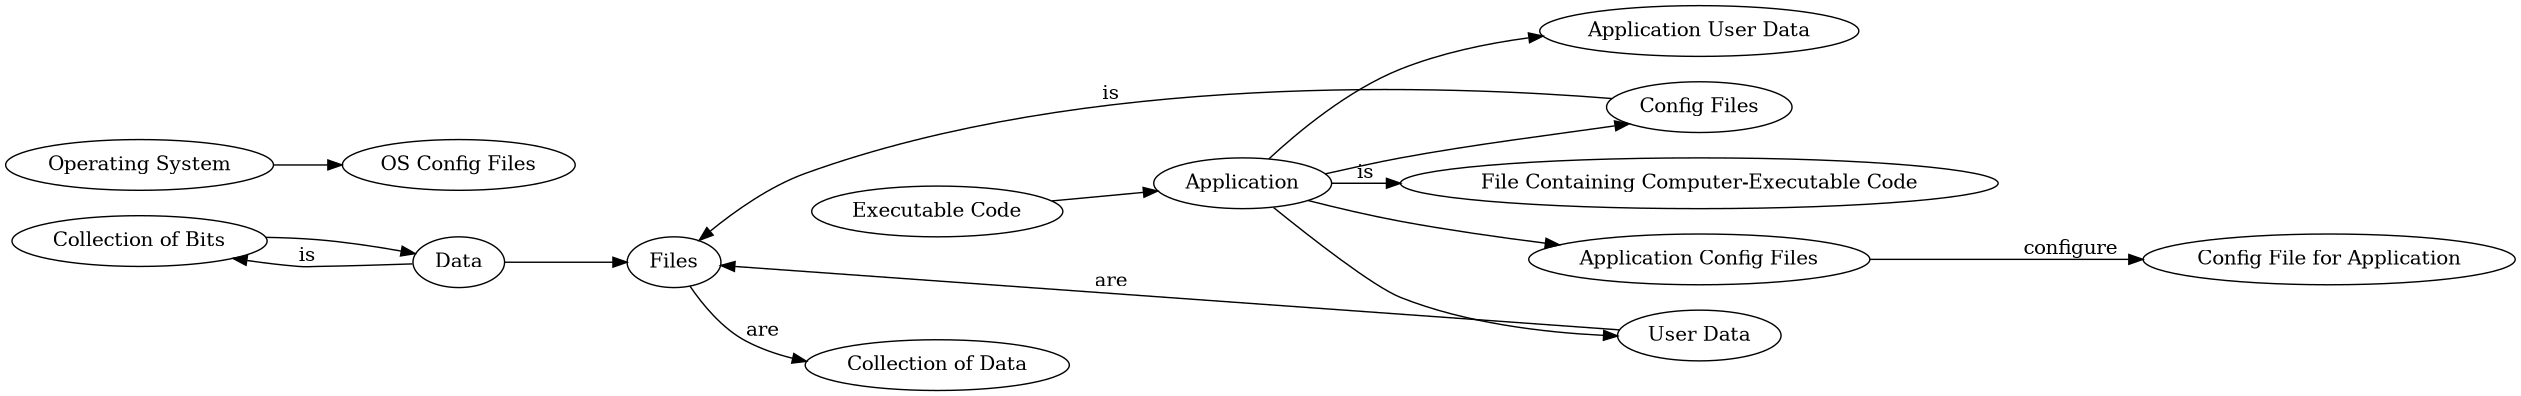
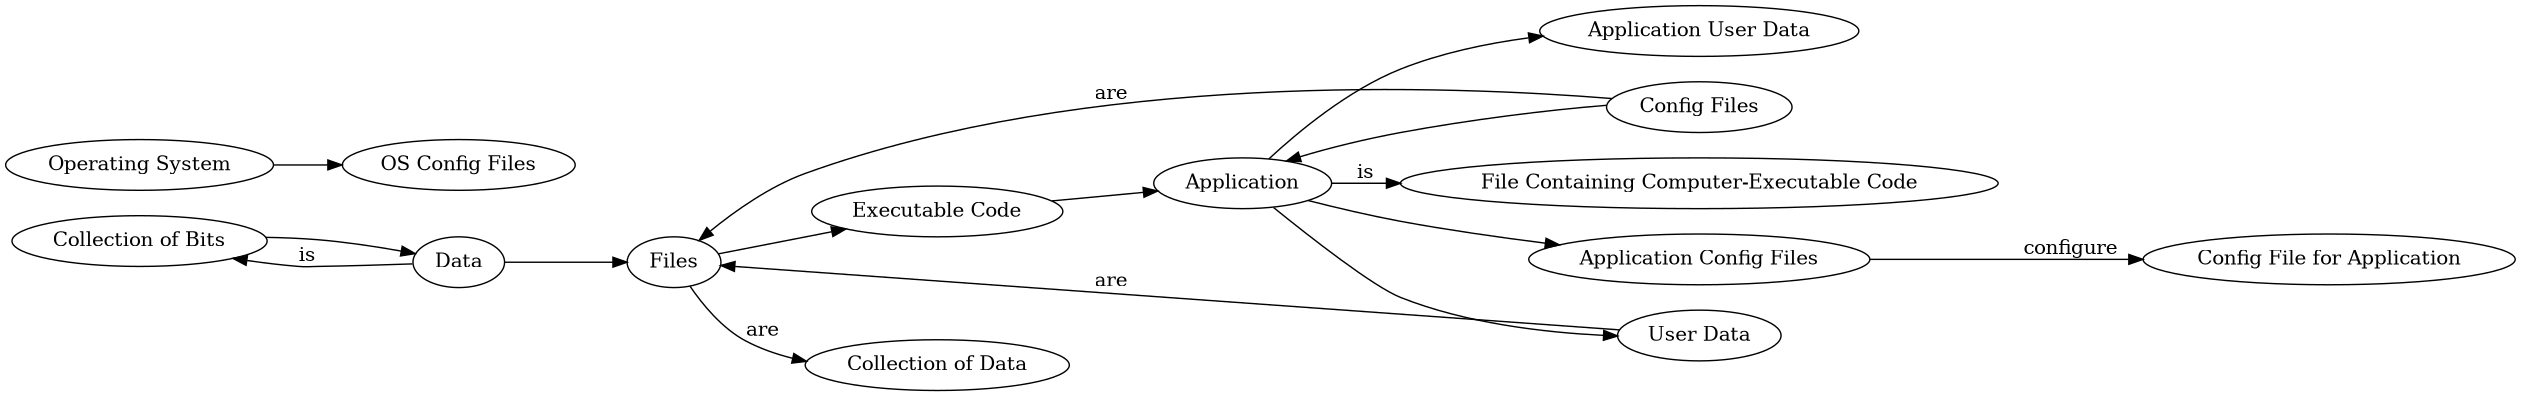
(1112, 94) -> (1112, 94)
(1469, 146) -> (1452, 124)
none -> (775, 243)
